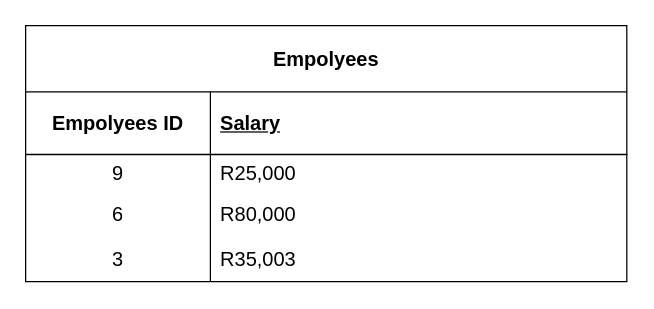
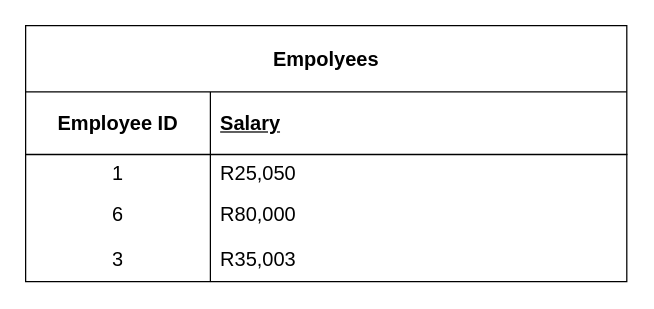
(118, 123) -> (118, 123)
(118, 173) -> (118, 173)
(257, 173) -> (257, 173)
